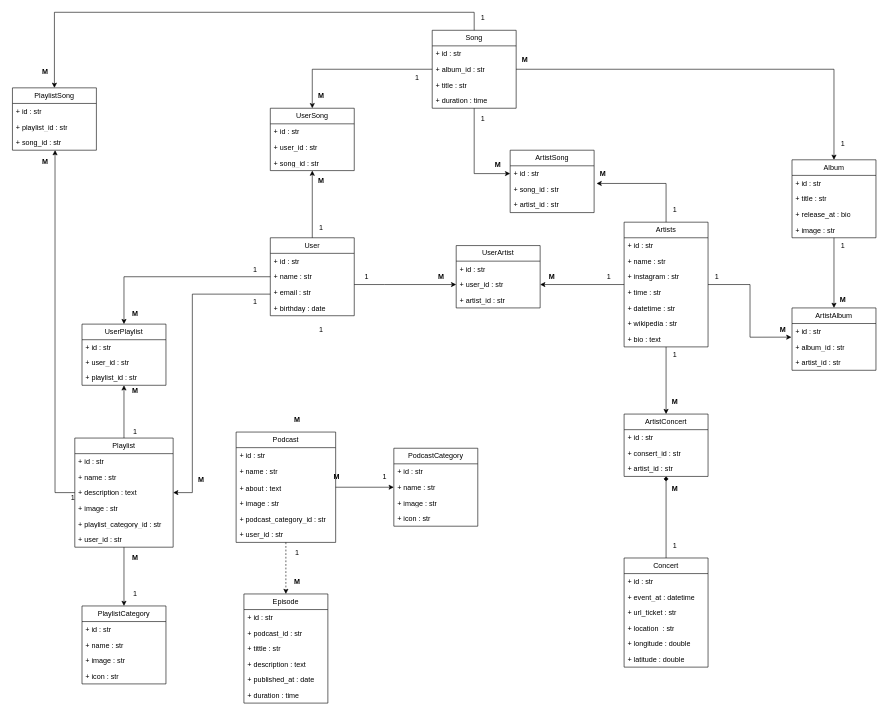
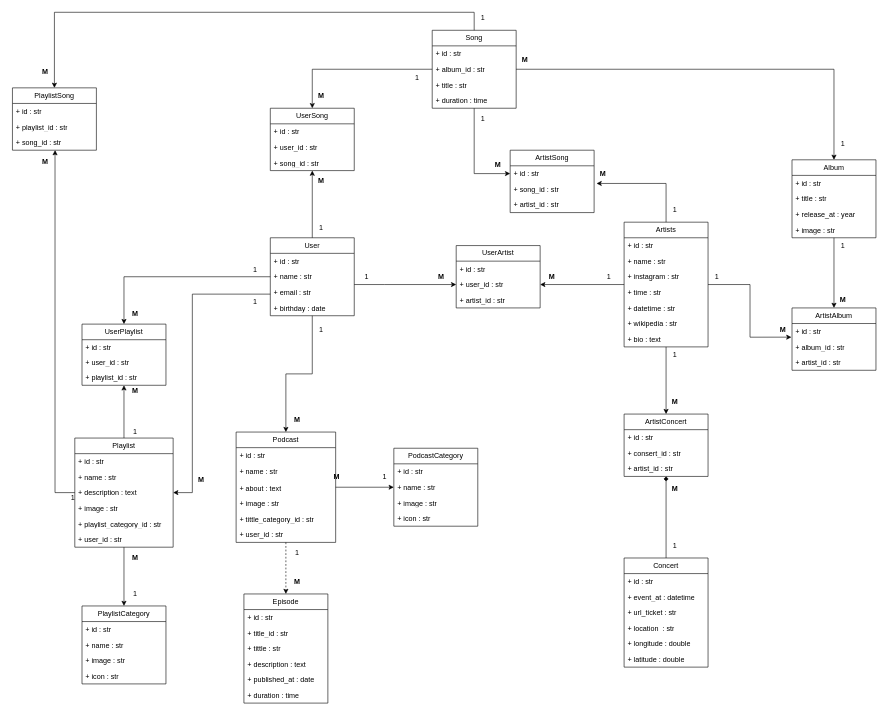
(827, 215) -> (830, 215)
none -> (286, 426)
(287, 524) -> (286, 520)
(279, 634) -> (273, 634)
